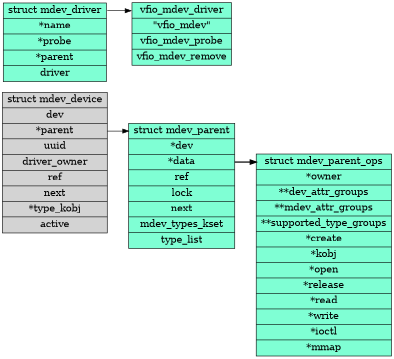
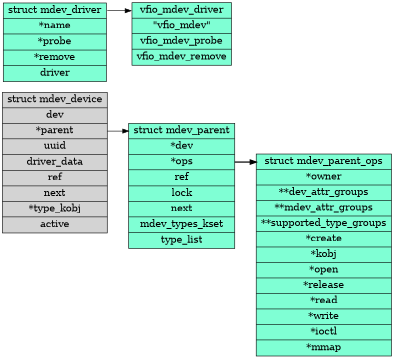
(55, 57) -> (55, 57)
(182, 161) -> (182, 161)
(55, 162) -> (55, 162)
